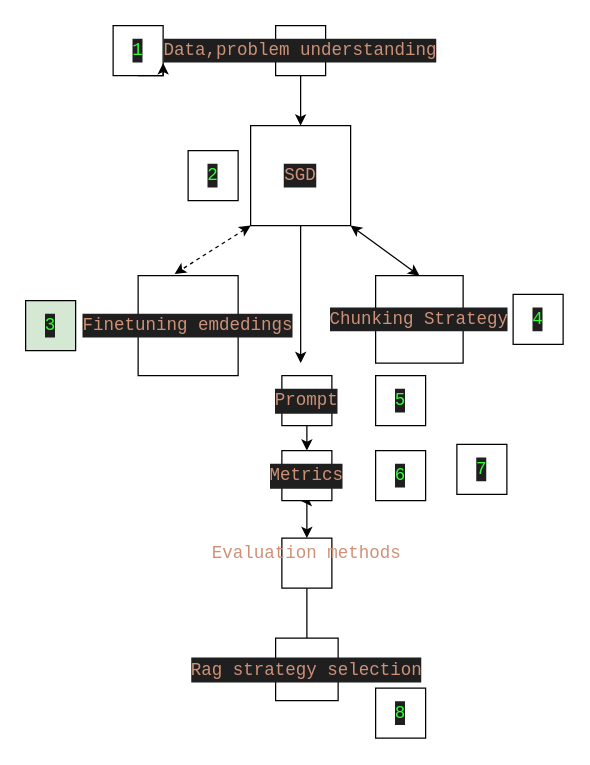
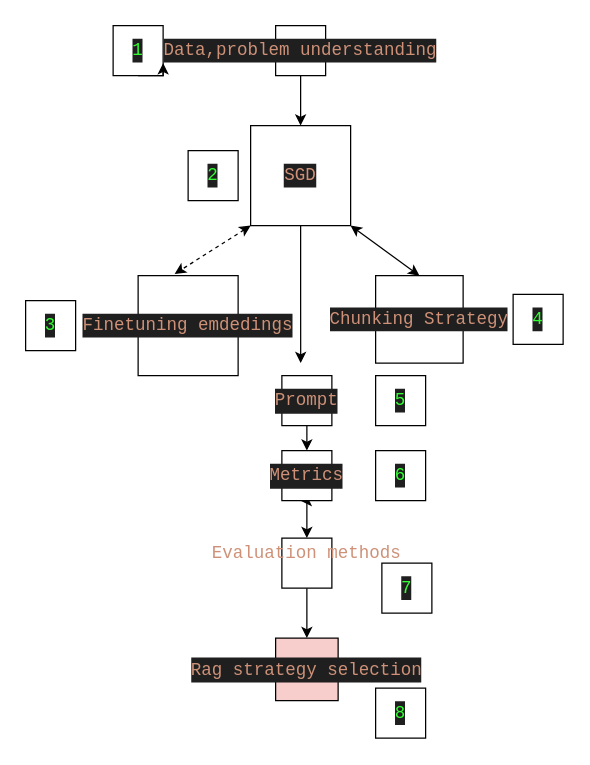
(51, 326) -> (51, 326)
(482, 469) -> (407, 588)
(307, 631) -> (307, 628)
(307, 669) -> (307, 669)
